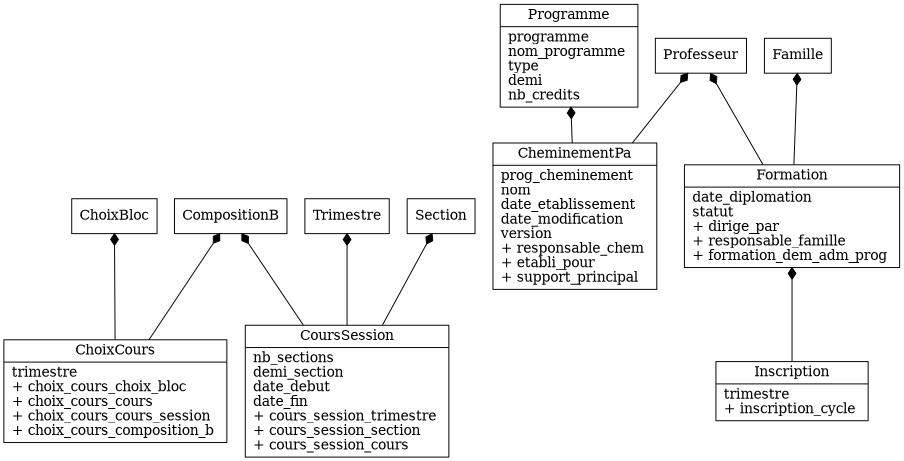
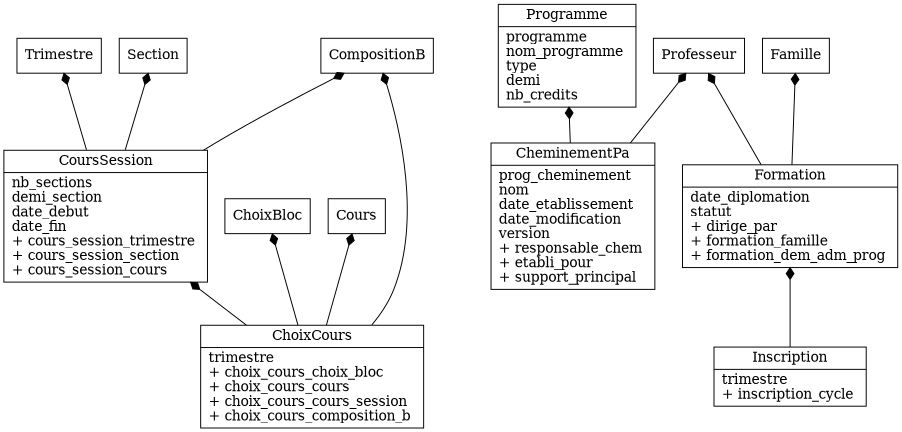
none -> (357, 216)
(771, 241) -> (761, 241)
none -> (223, 307)
